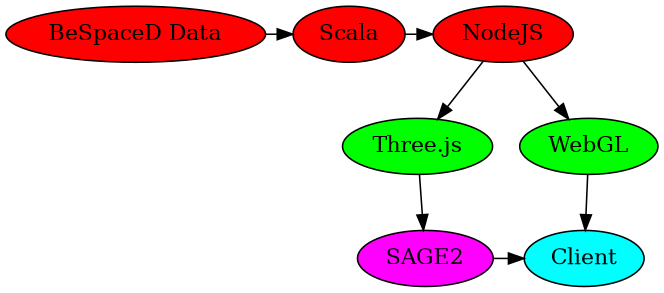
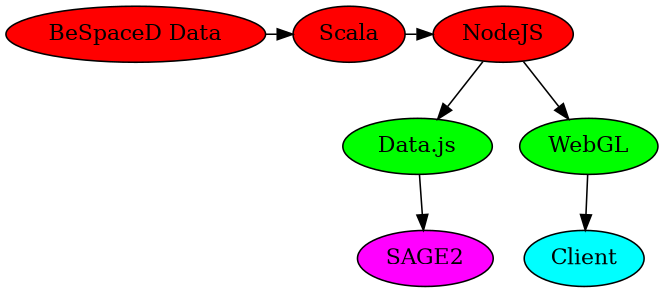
(418, 146) -> (418, 146)
(501, 258) -> none
